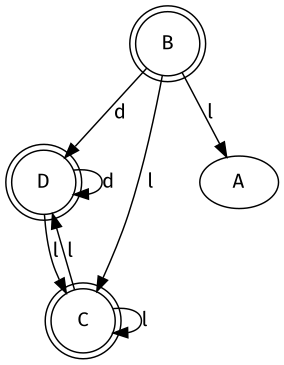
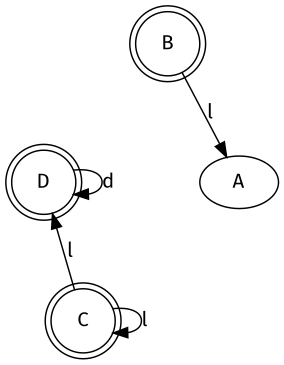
(111, 107) -> none
(139, 179) -> none
(49, 248) -> none
